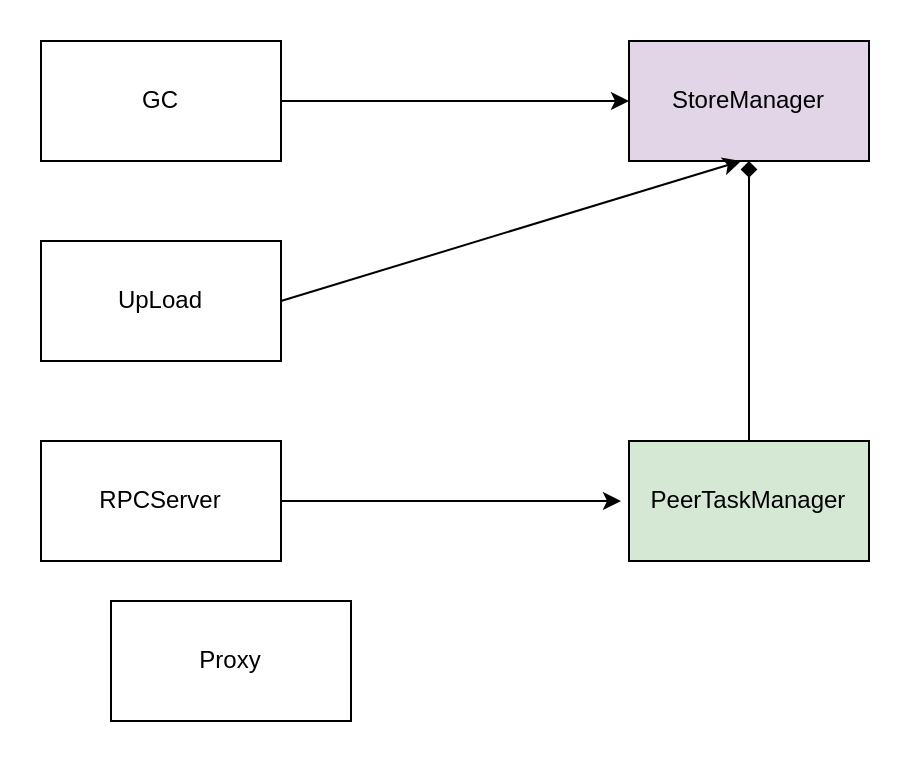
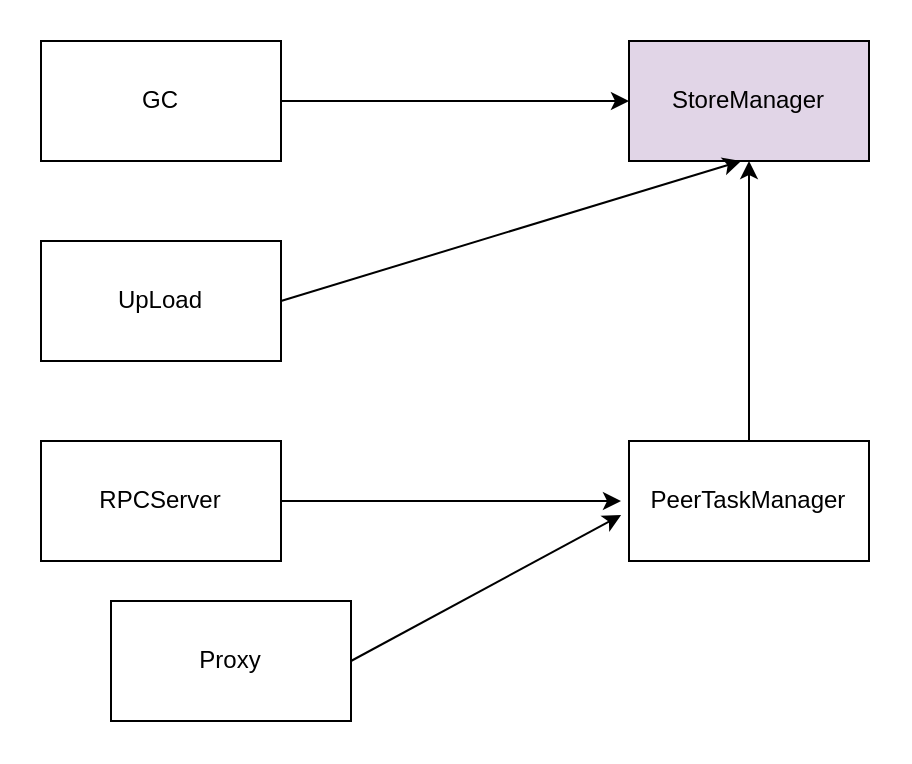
(749, 177) -> (749, 176)
(749, 501) -> (749, 501)
none -> (480, 591)
